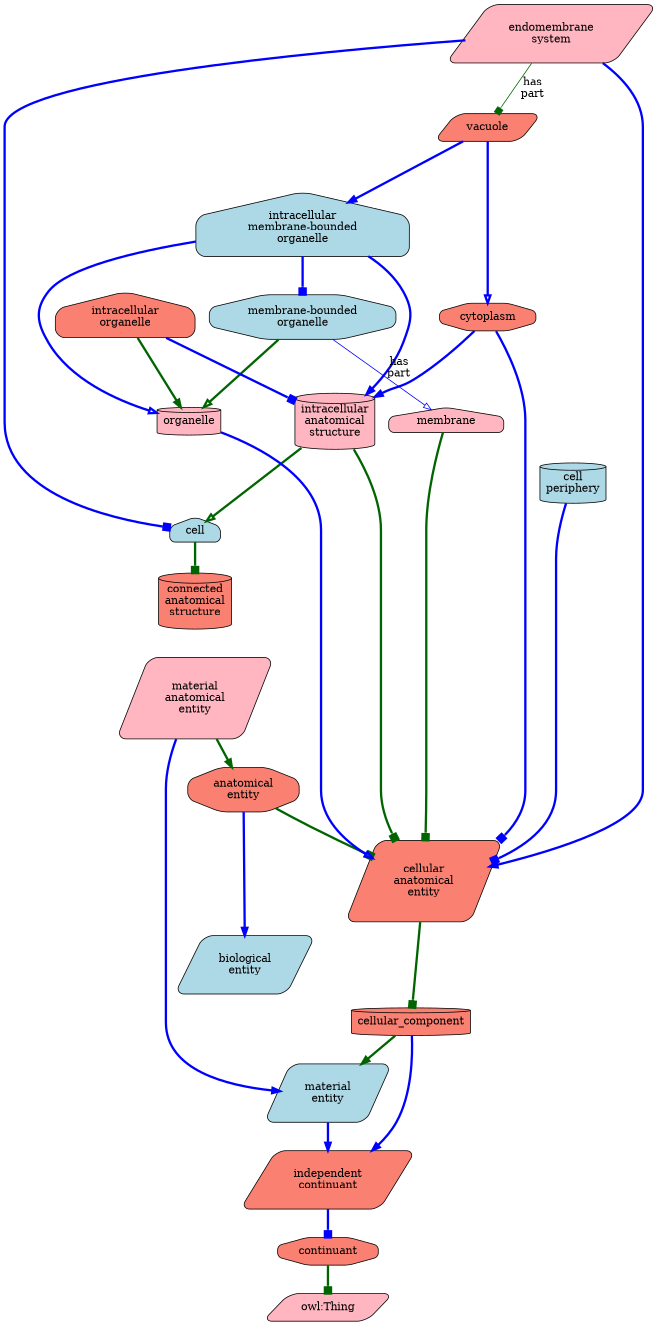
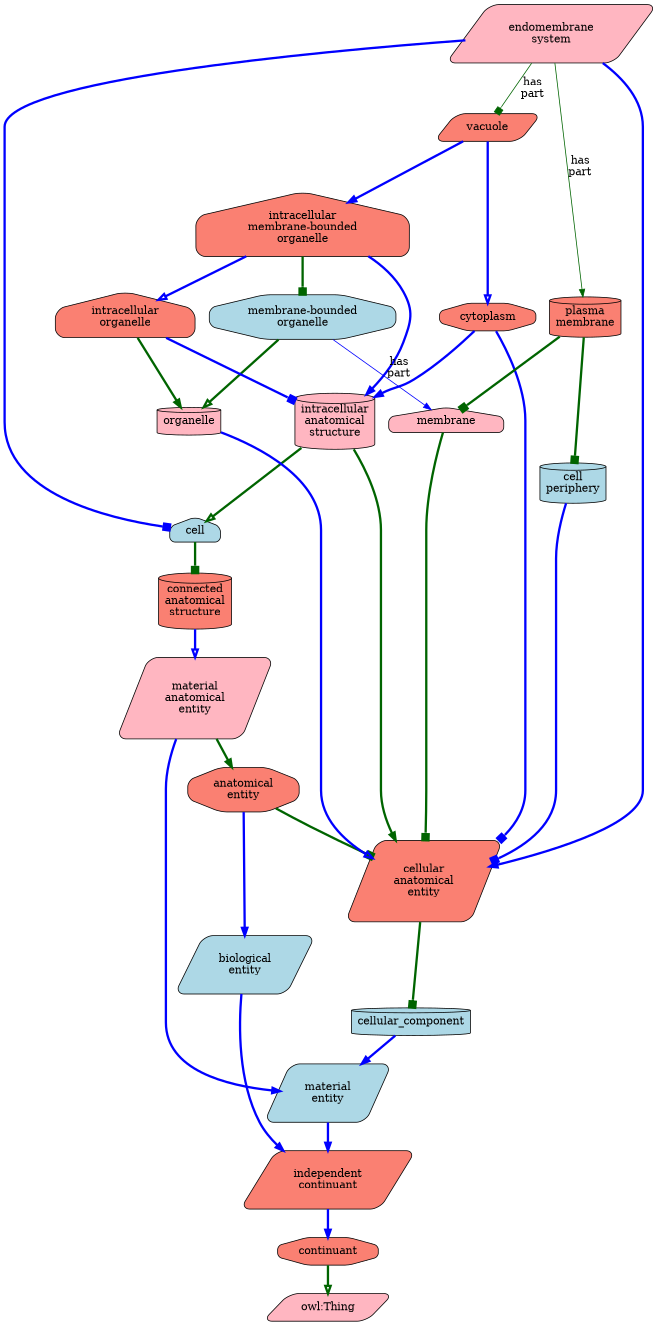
(303, 228) -> (303, 228)
(303, 272) -> (303, 272)
(43, 301) -> (206, 276)
none -> (585, 317)
(379, 372) -> (379, 372)
none -> (195, 639)
(381, 639) -> (381, 639)
(411, 1022) -> (411, 1022)
(382, 1047) -> (382, 1047)
(407, 1094) -> (244, 1074)
(328, 1219) -> (328, 1219)
(328, 1276) -> (328, 1276)
